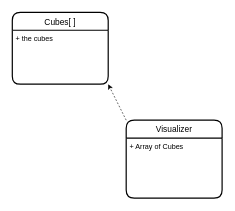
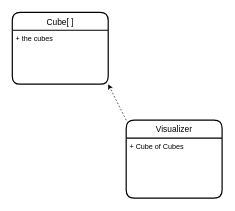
(60, 22) -> (60, 22)
(159, 146) -> (157, 146)
